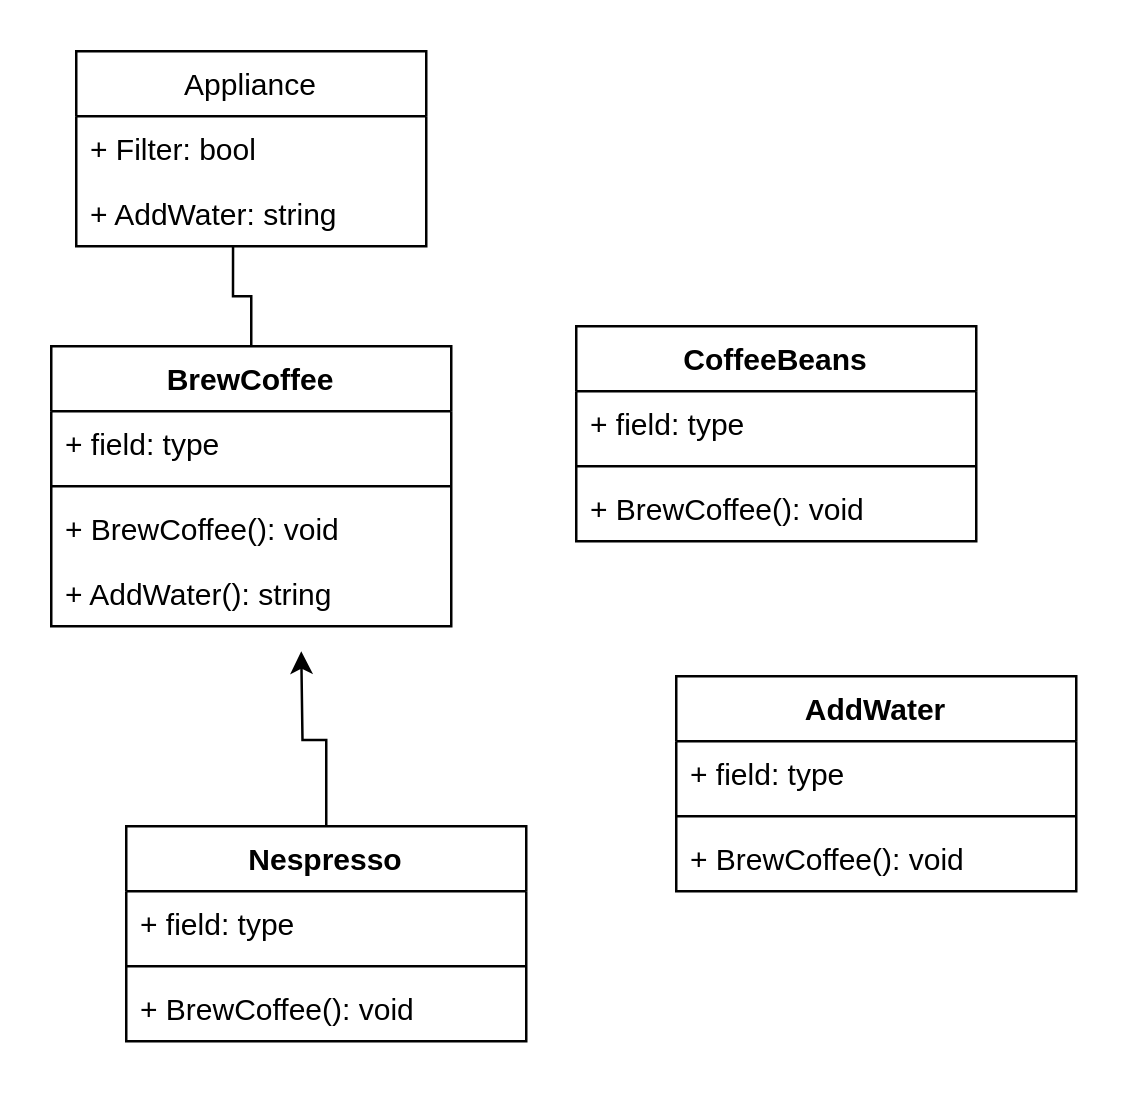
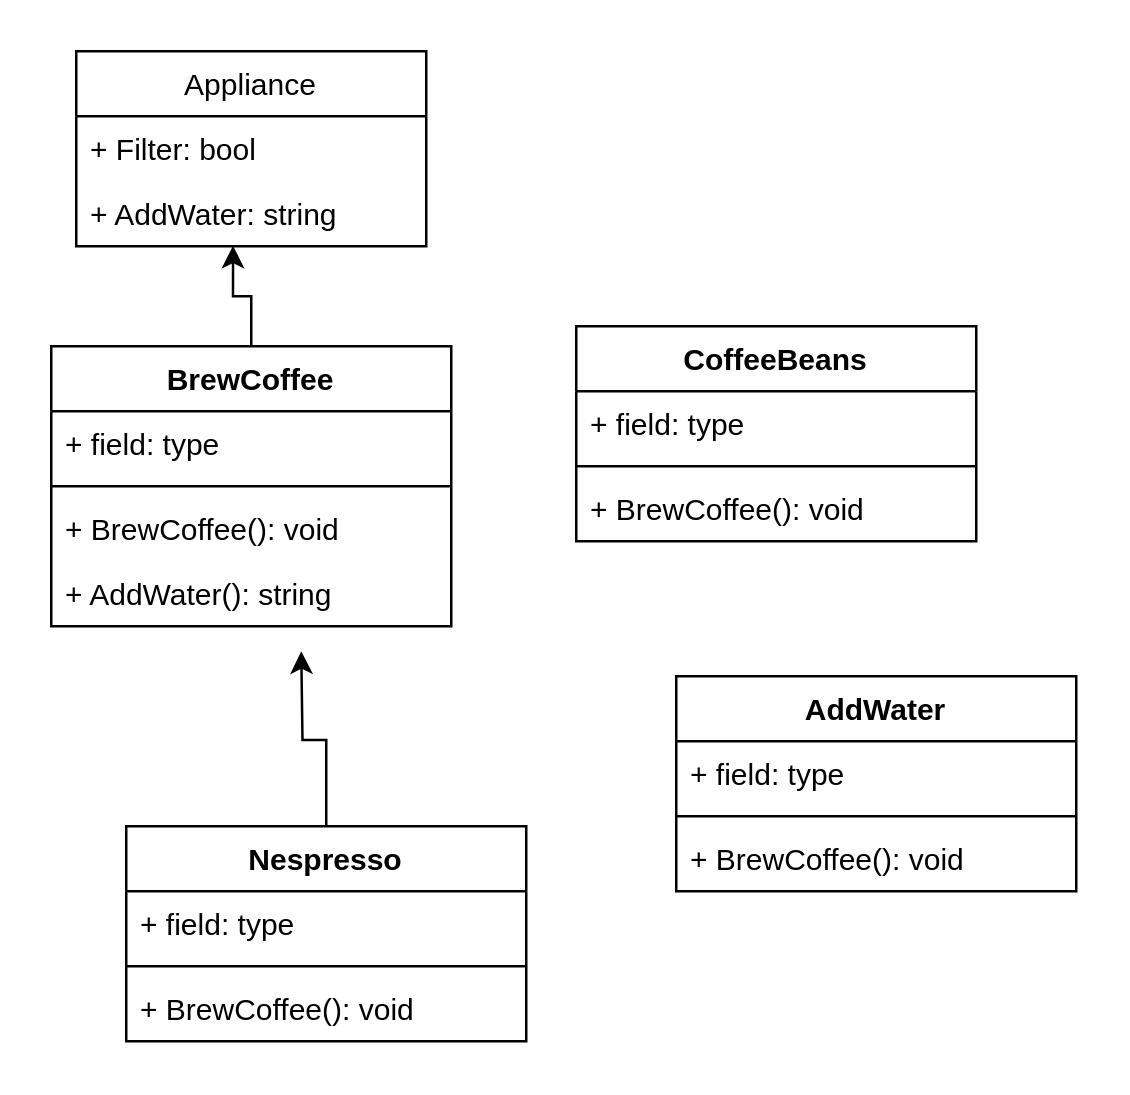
(233, 256) -> (233, 264)
